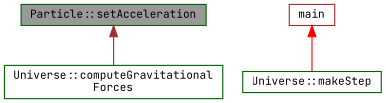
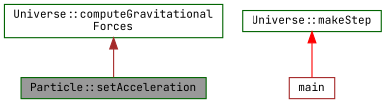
(114, 51) -> (114, 63)
(312, 54) -> (312, 60)
